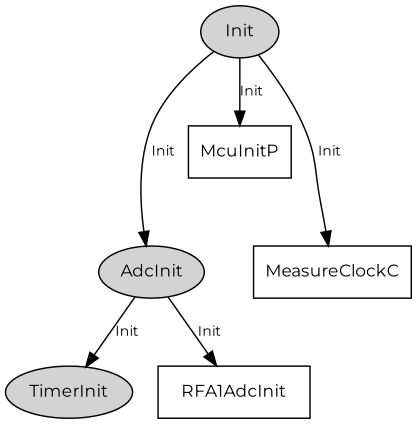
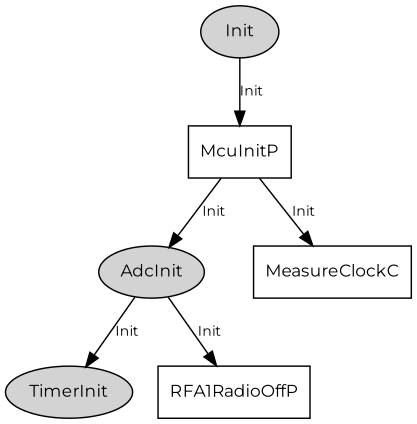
(150, 130) -> (200, 207)
(308, 137) -> (282, 206)
(234, 392) -> (234, 392)
